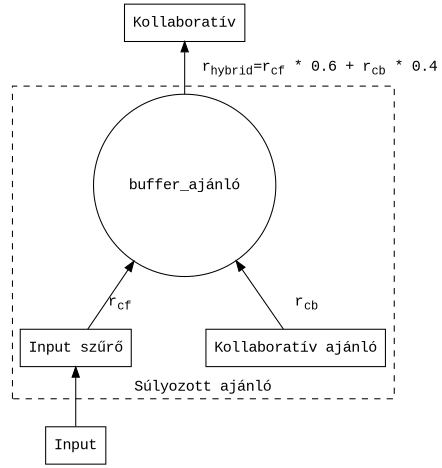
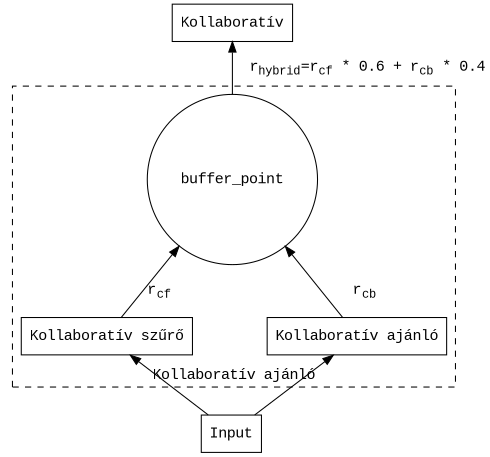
(185, 185) -> (232, 180)
(76, 348) -> (107, 336)
(203, 387) -> (234, 375)
none -> (283, 394)
